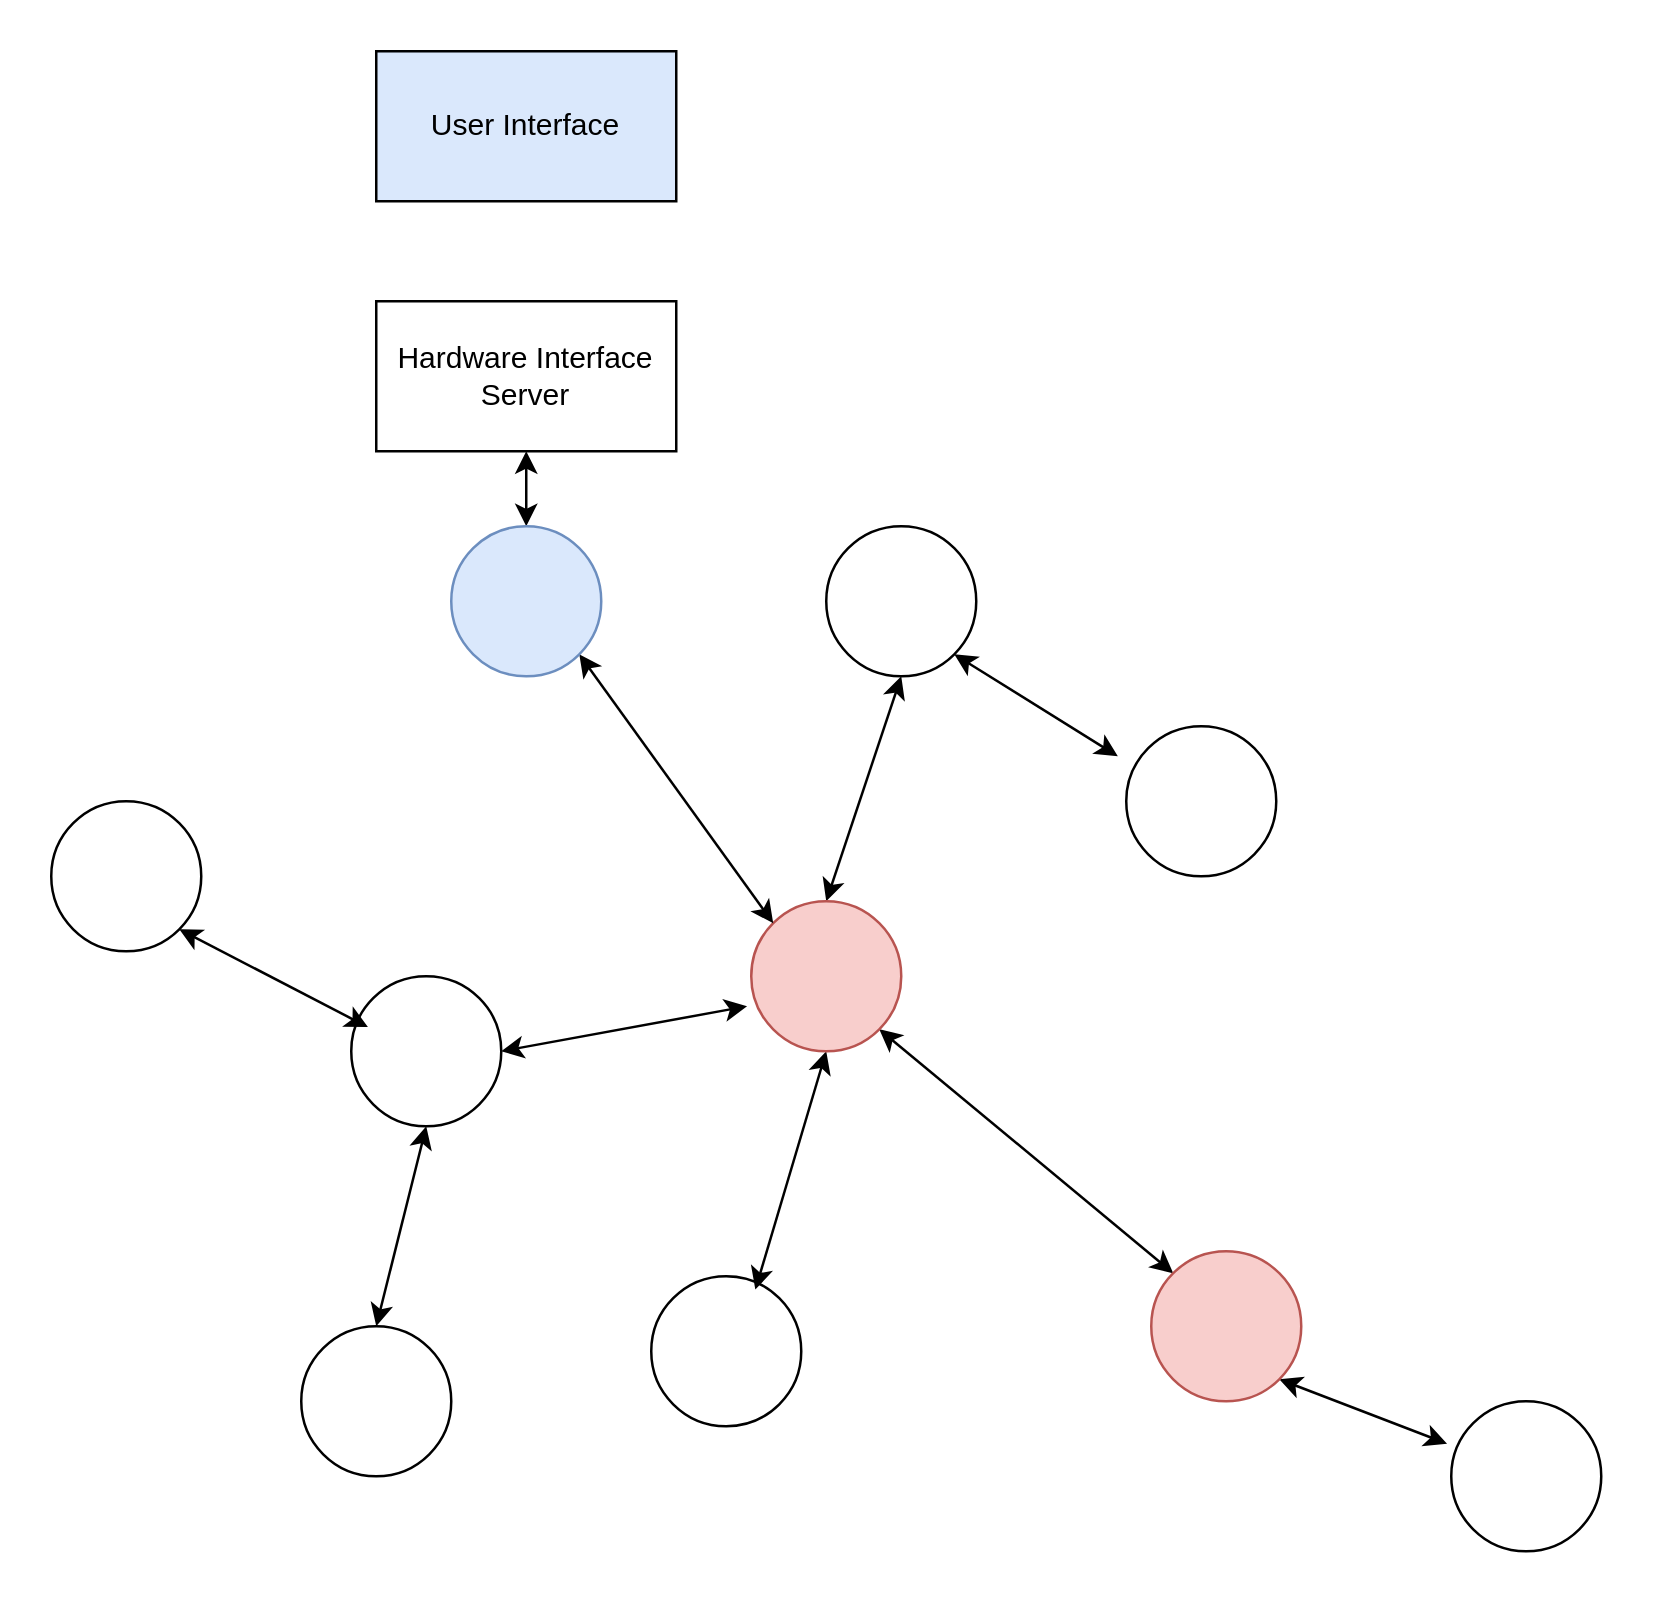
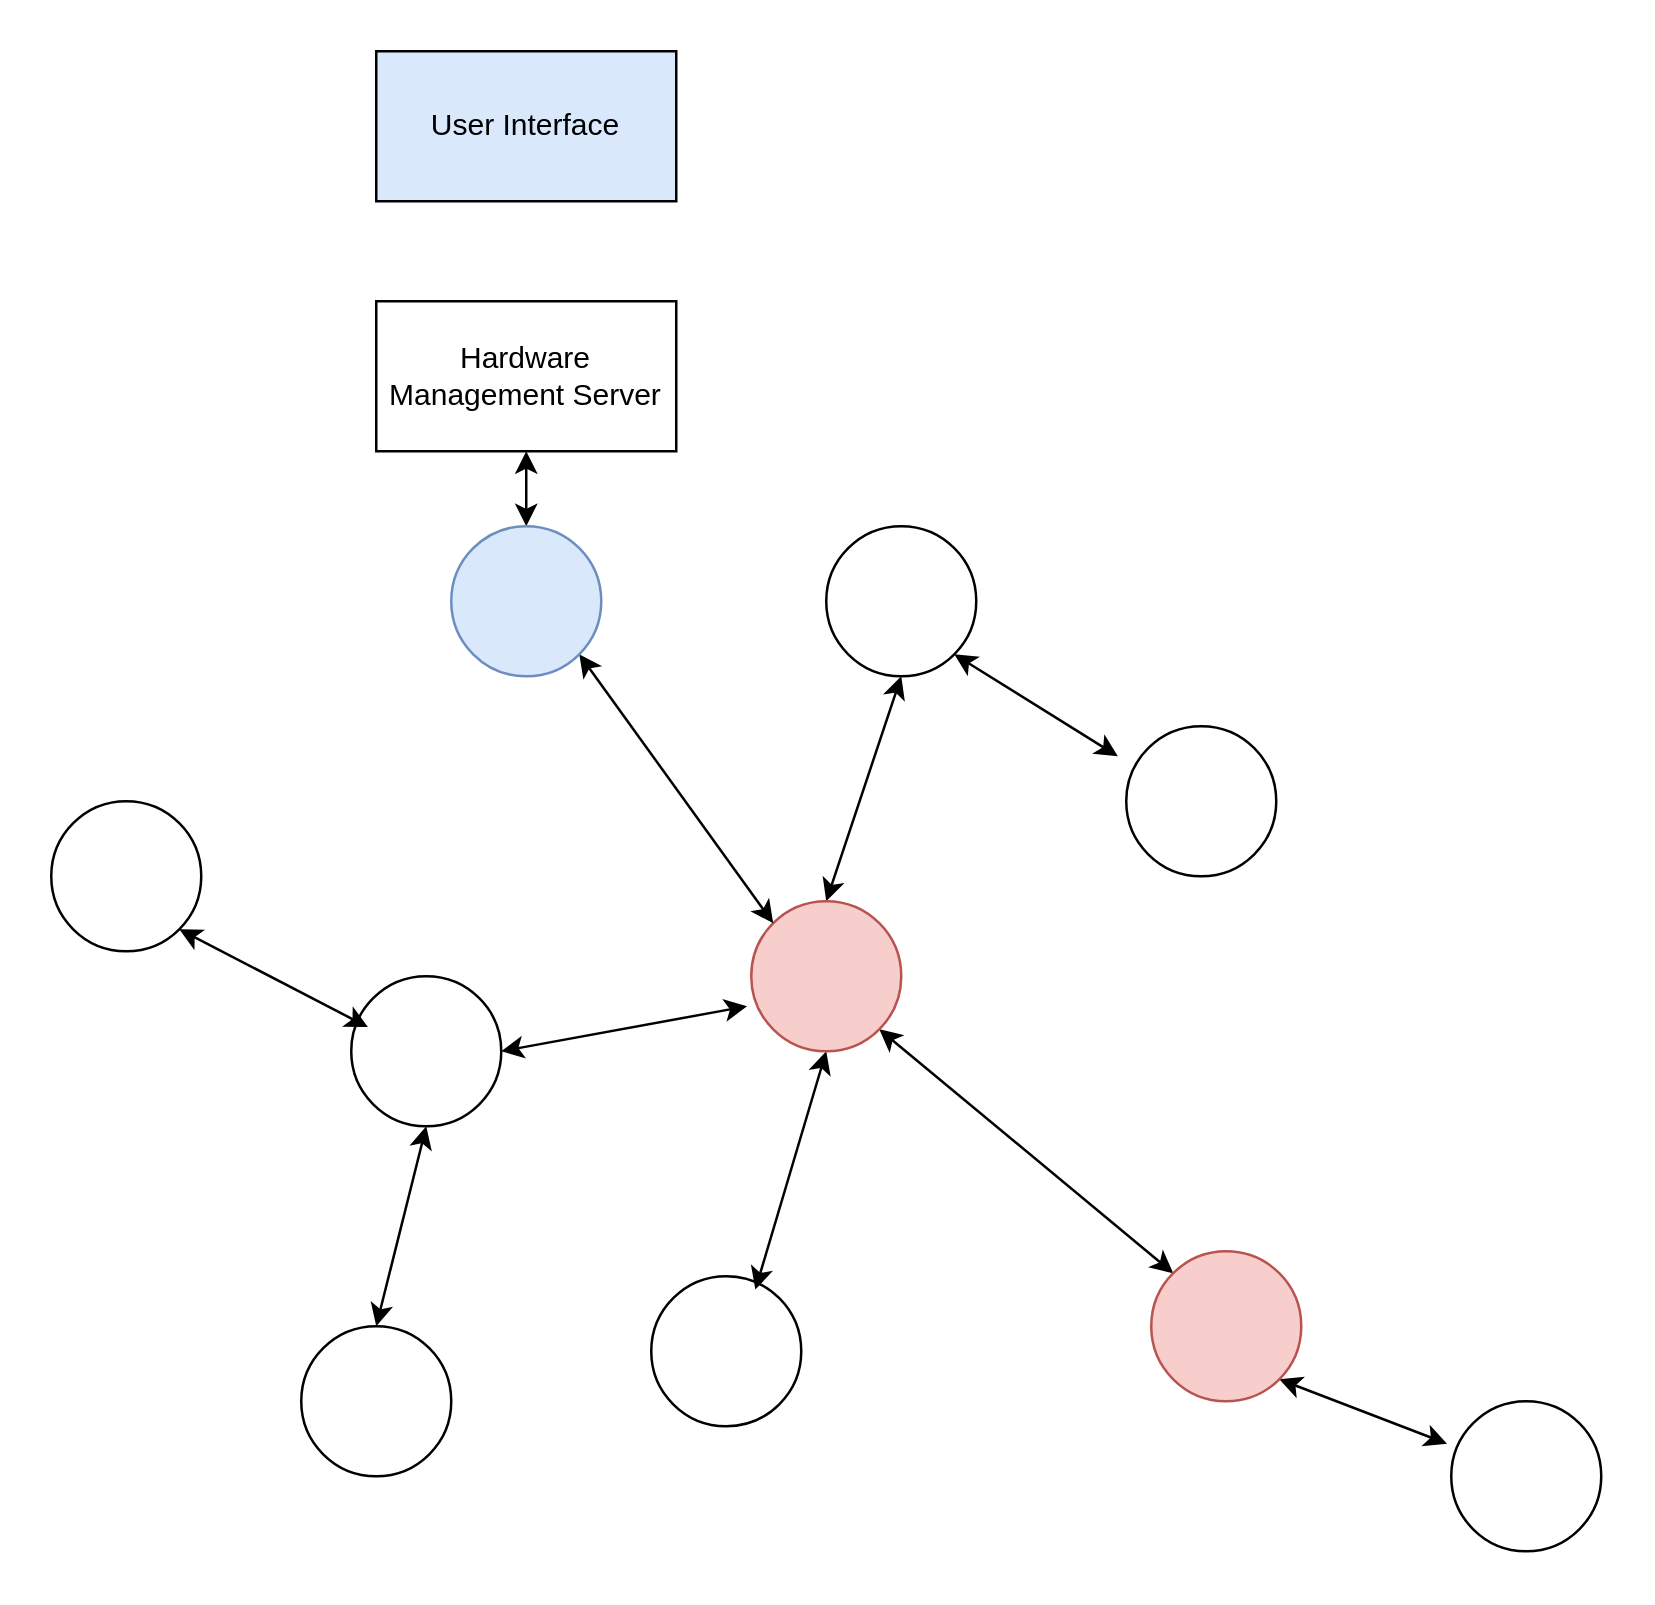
(526, 376) -> (526, 376)
